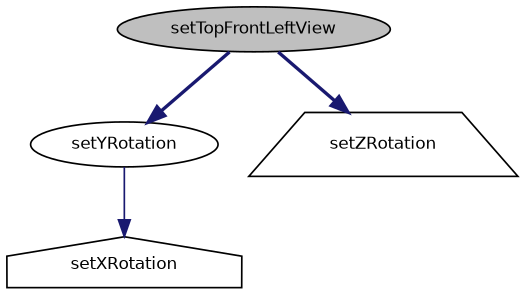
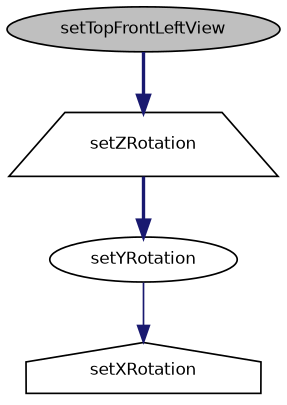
(195, 82) -> (143, 198)
